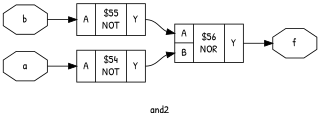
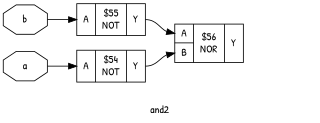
(295, 43) -> none
